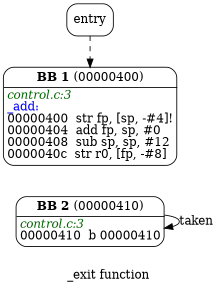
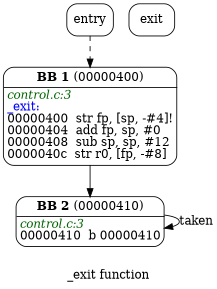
none -> (152, 20)
(23, 107) -> (24, 107)
none -> (90, 177)
